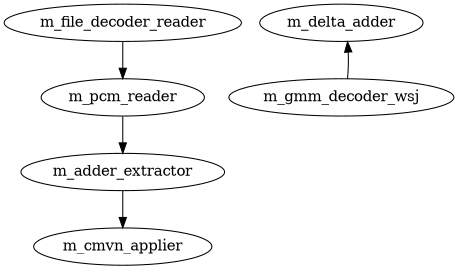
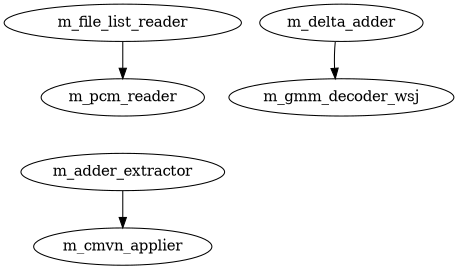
(123, 23) -> (123, 23)
(348, 65) -> (334, 55)
(123, 130) -> none
